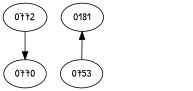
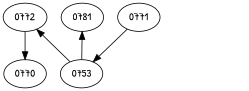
(82, 17) -> (82, 17)
none -> (139, 17)
none -> (56, 48)
